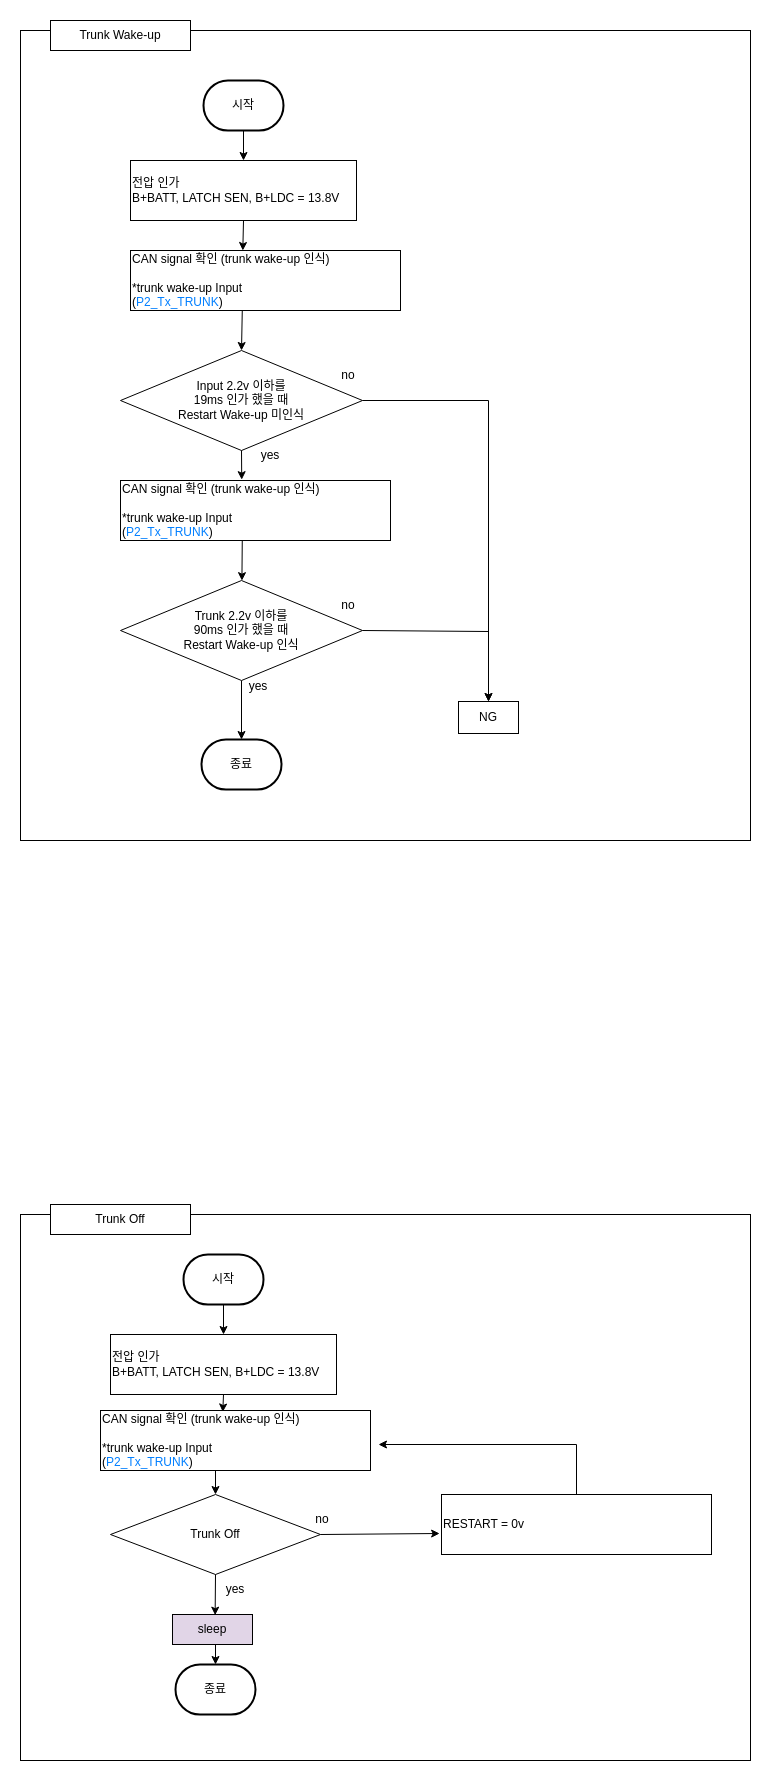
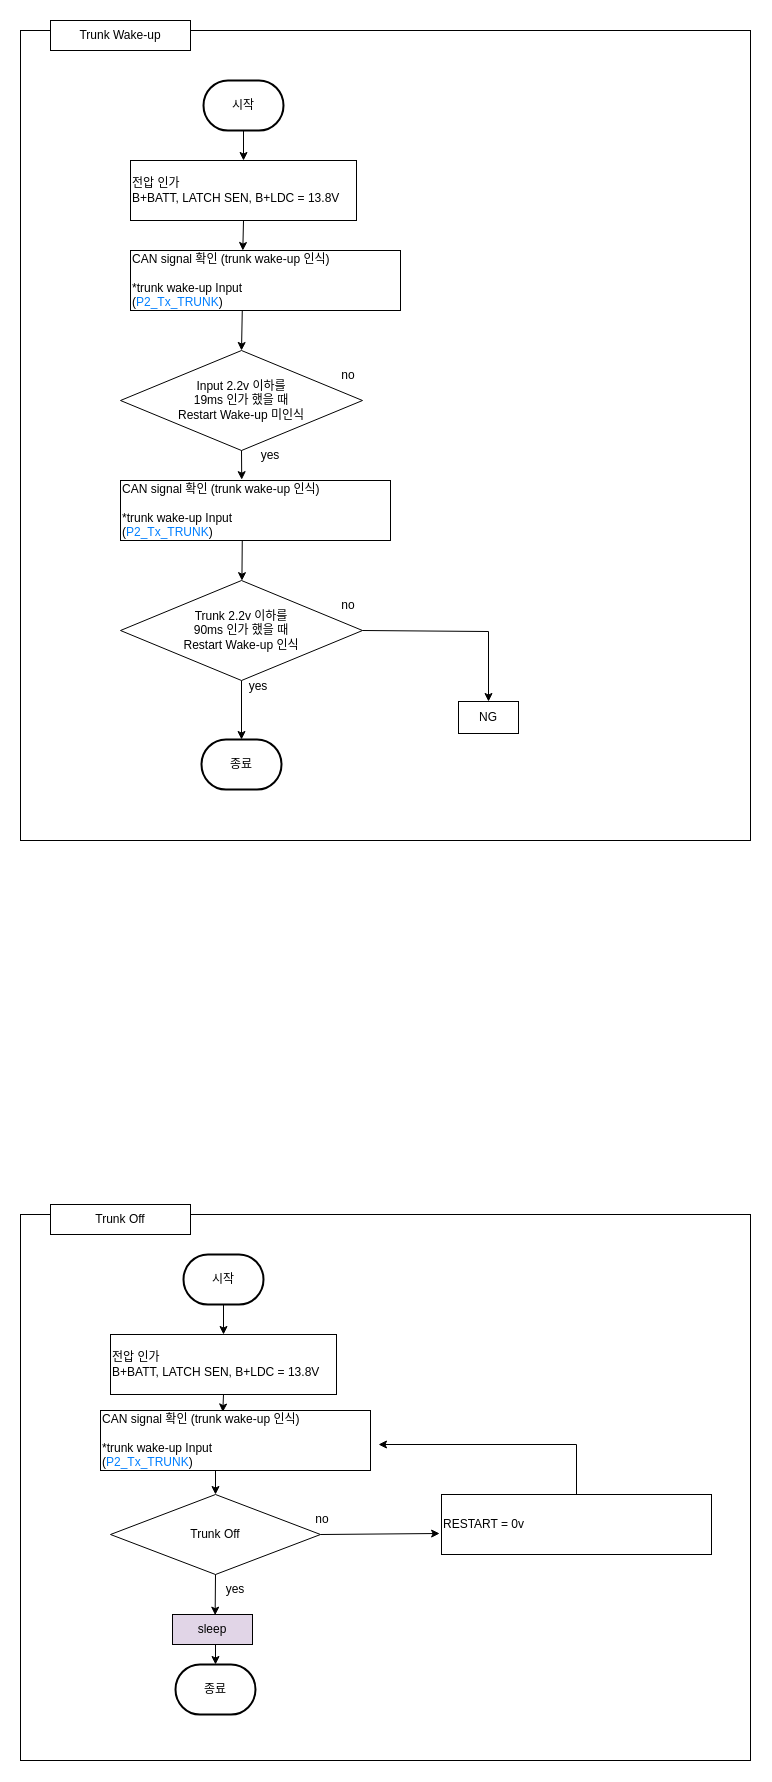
(489, 452) -> none
